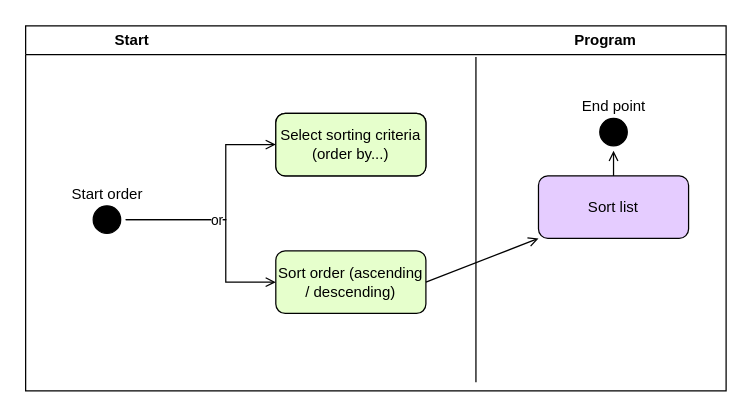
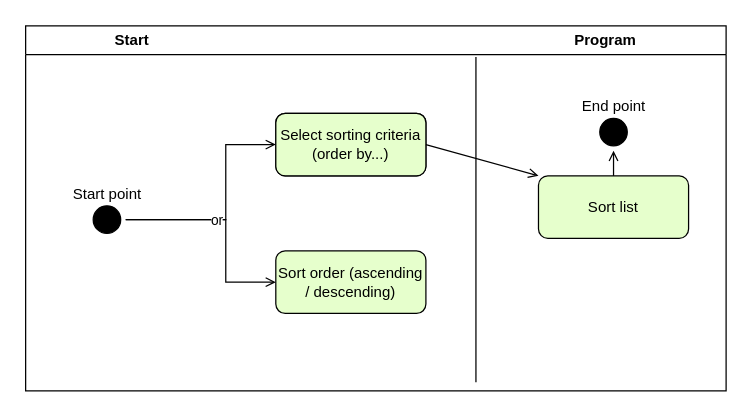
none -> (480, 159)
(108, 194) -> (108, 194)
(613, 207) -> (613, 207)
(480, 261) -> none
